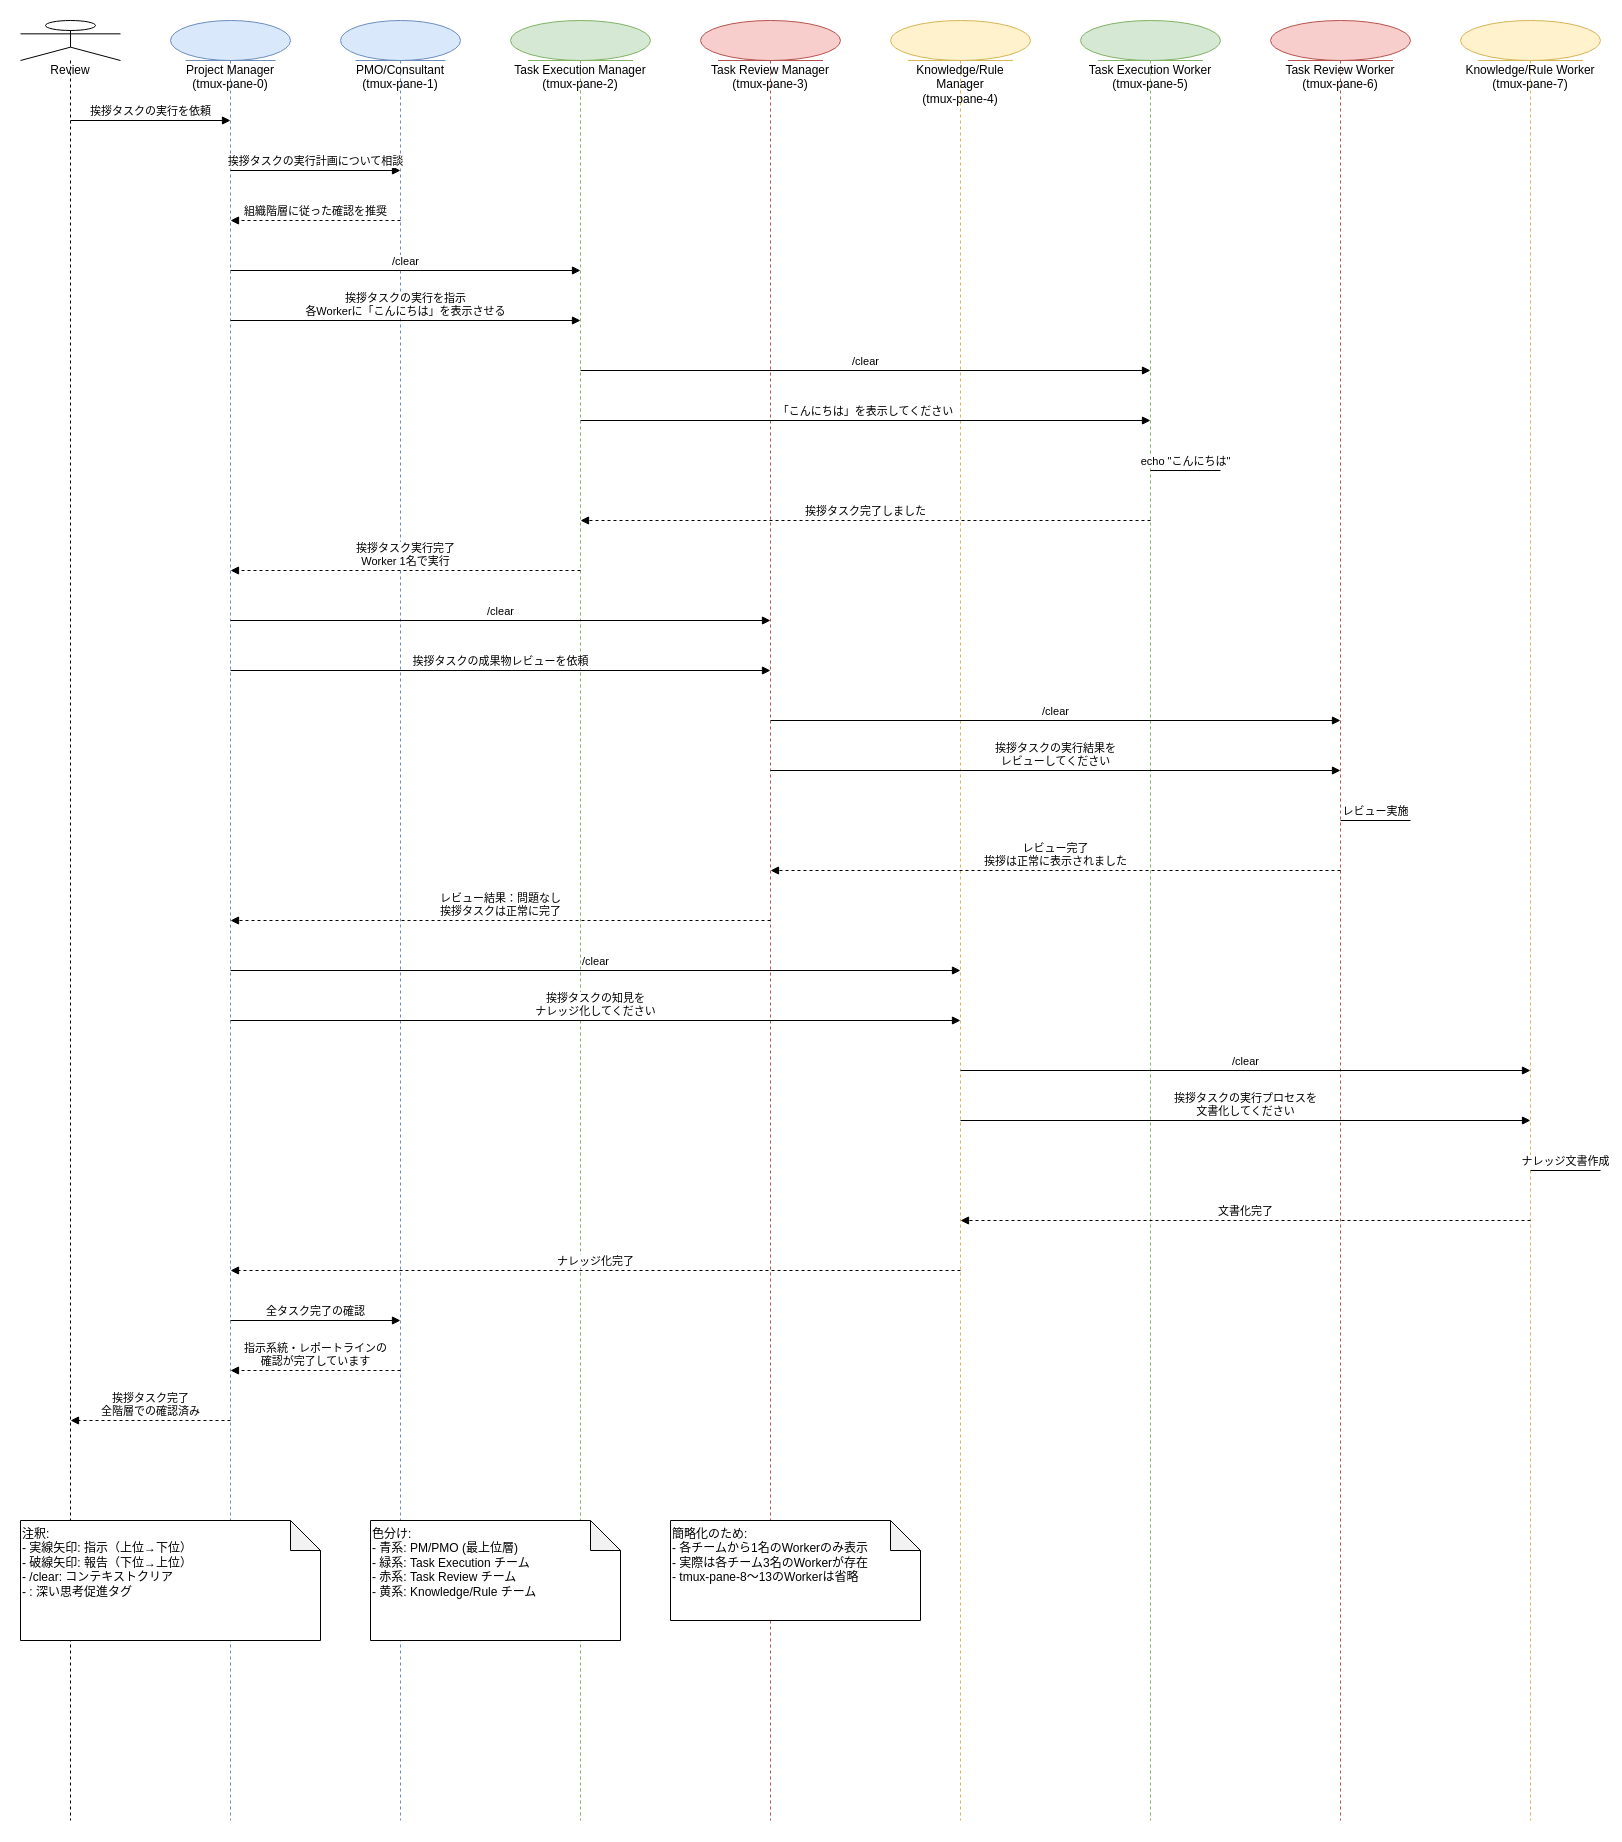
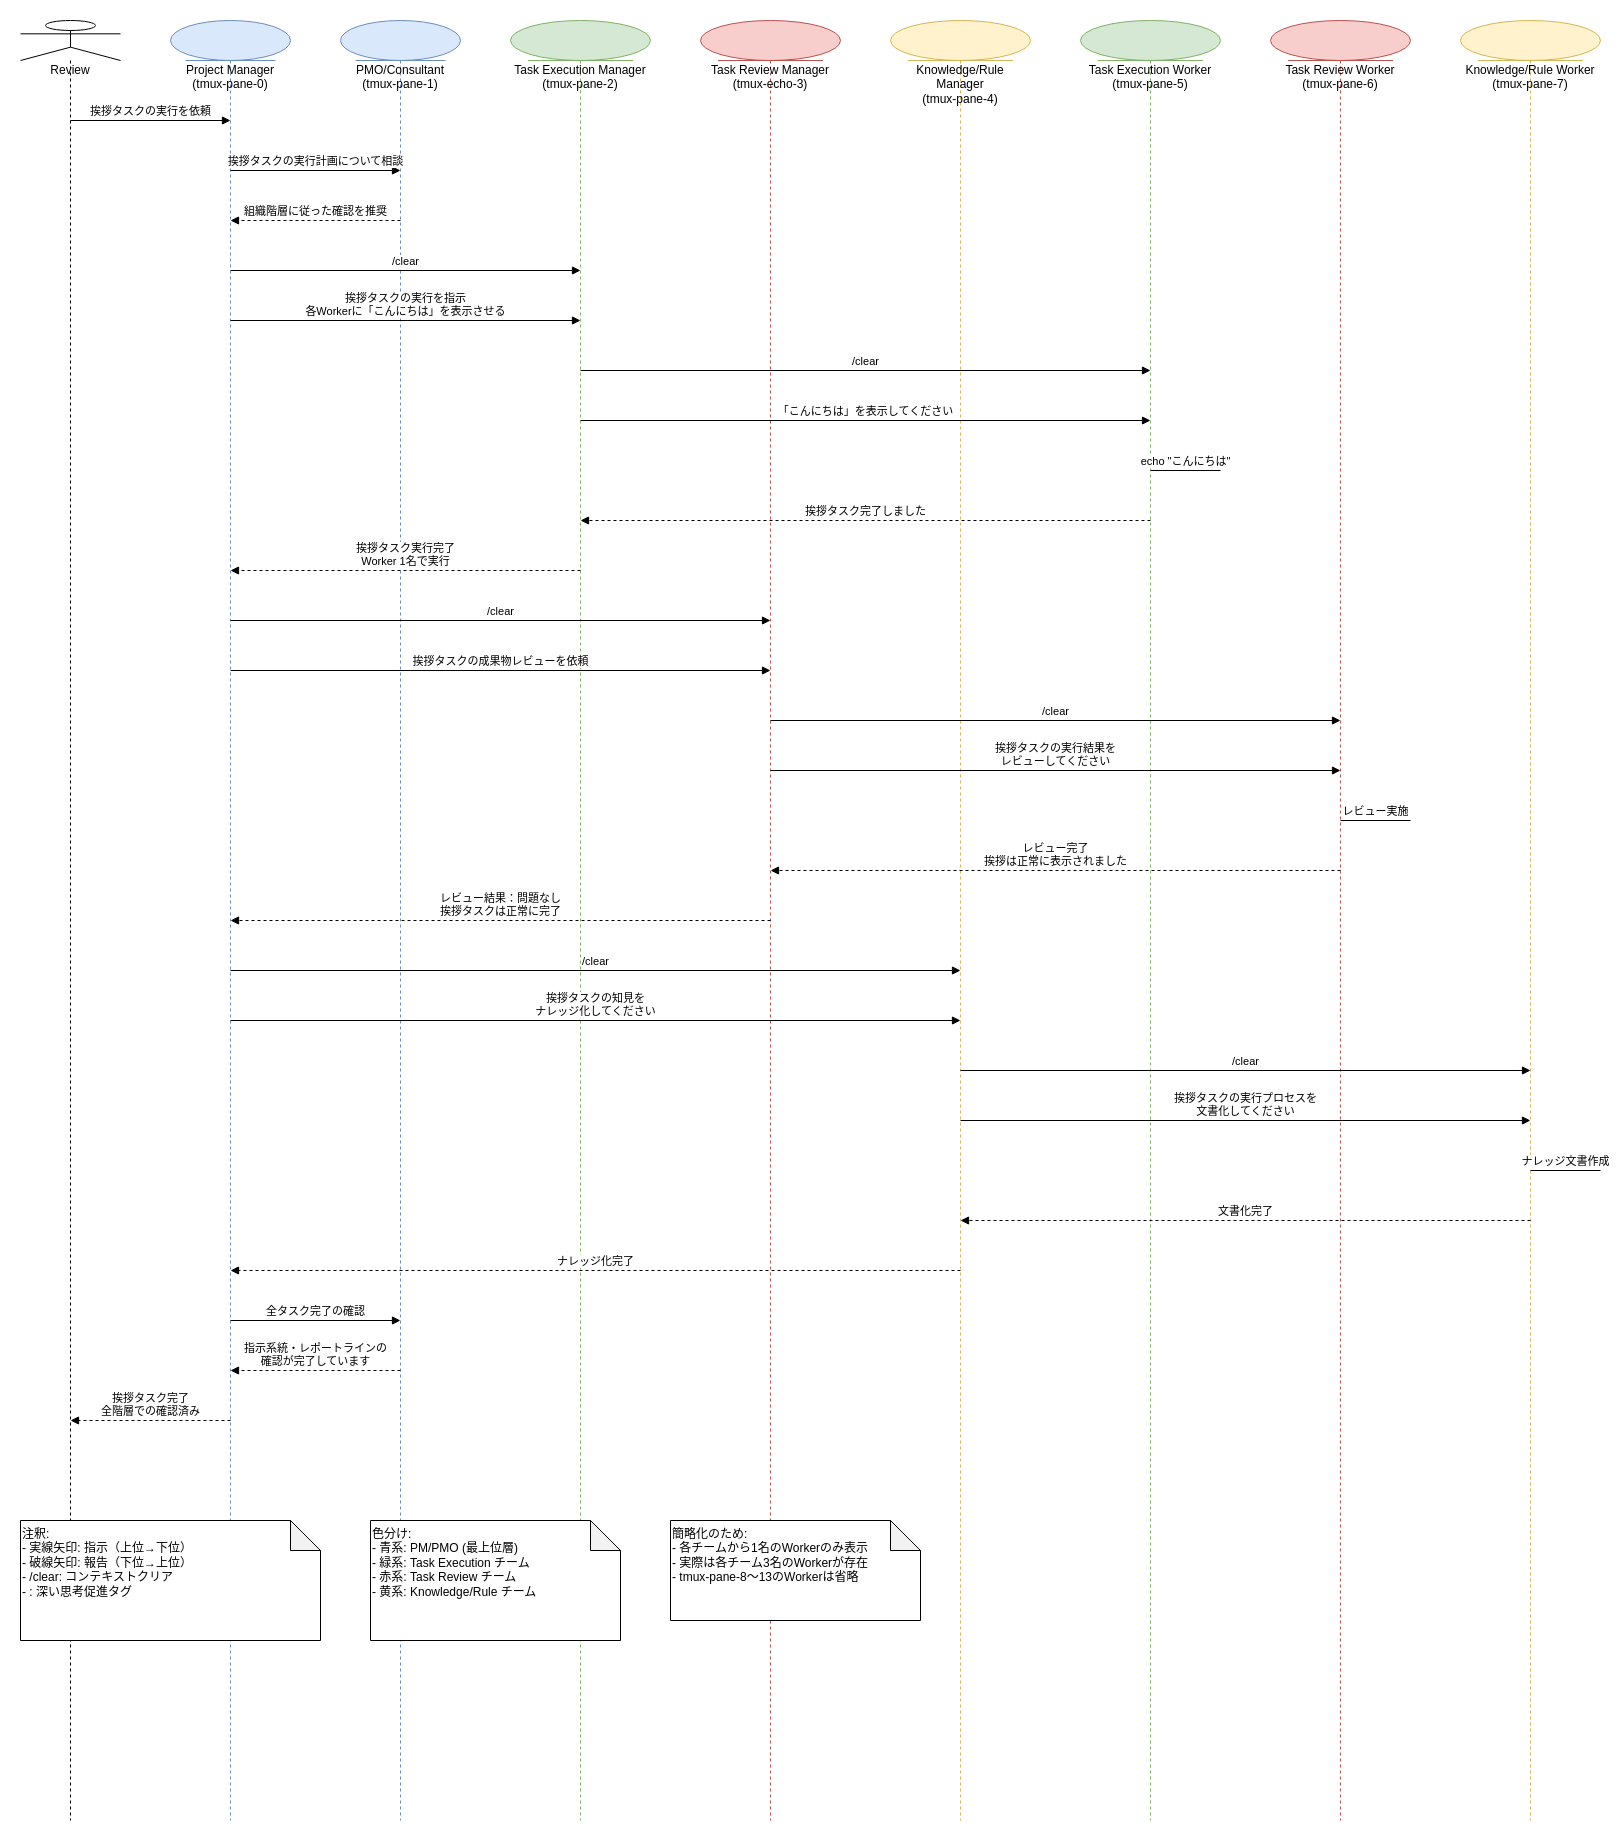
(771, 78) -> (771, 78)
